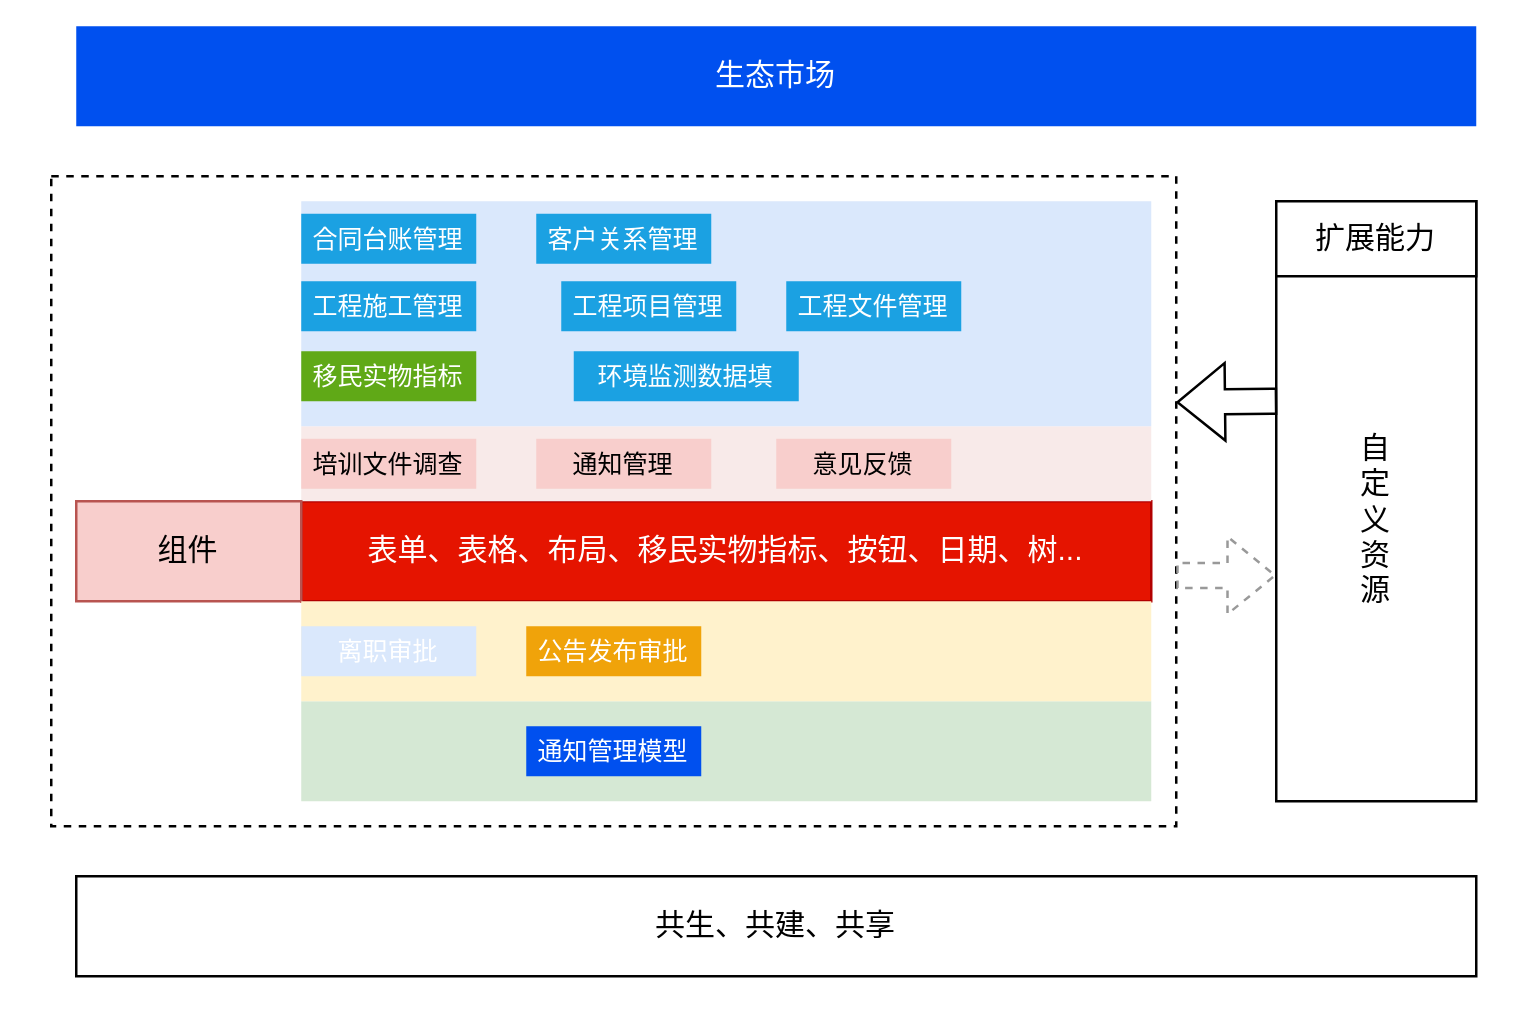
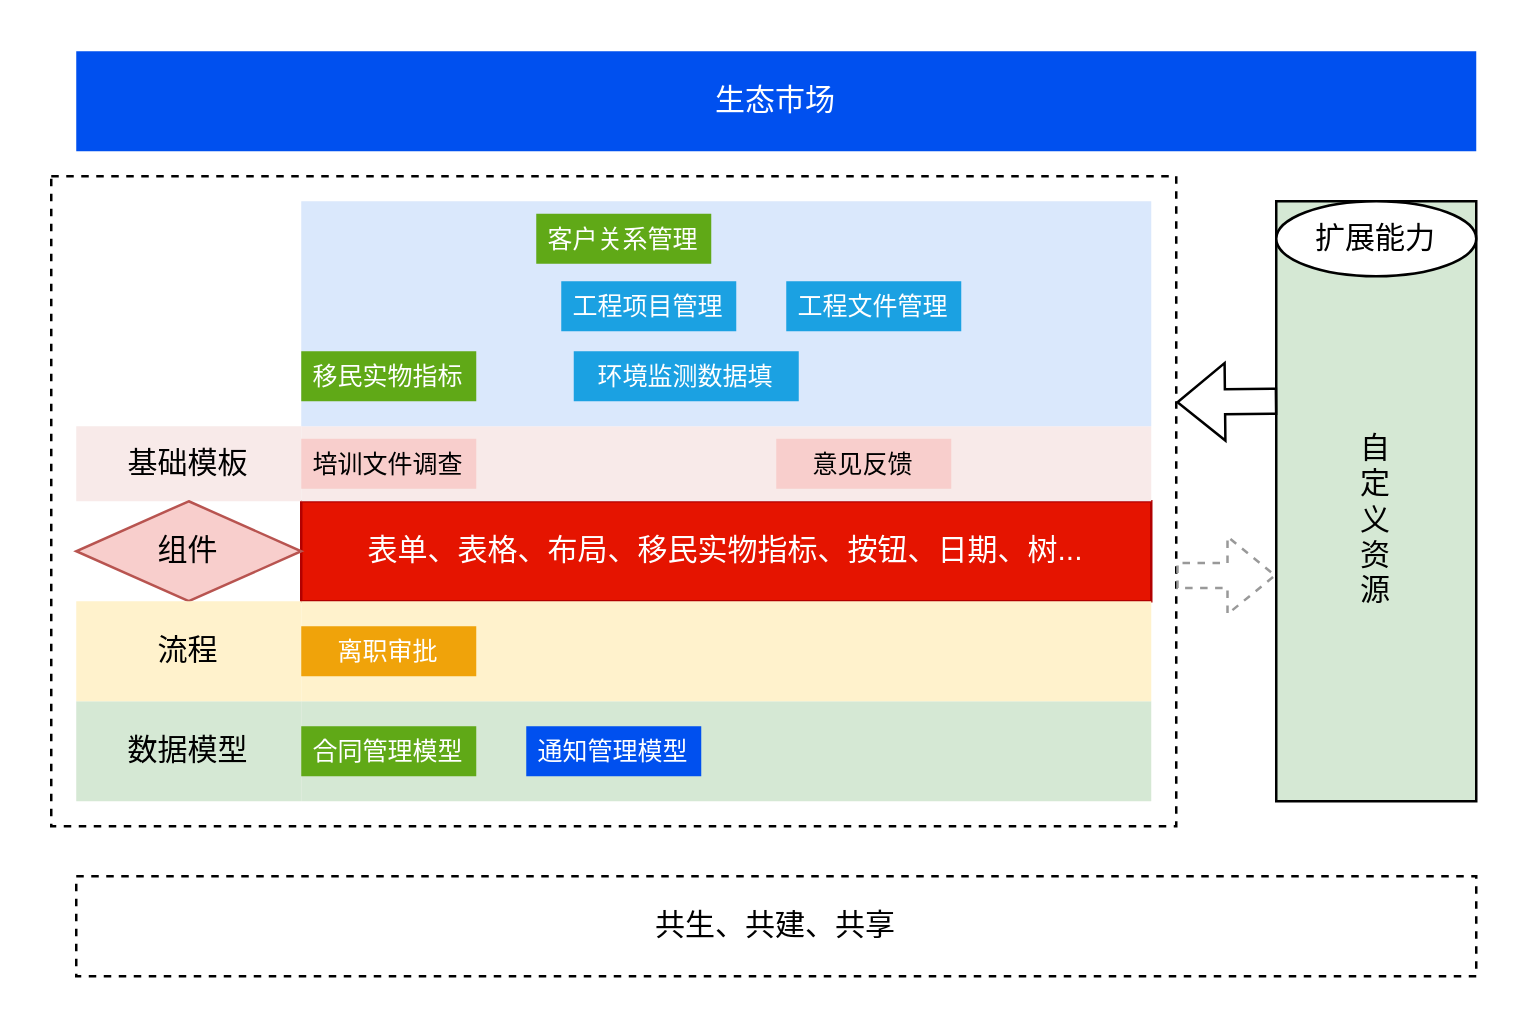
(776, 76) -> (776, 101)
(389, 239) -> none
(624, 239) -> (624, 239)
(1376, 239) -> (1376, 239)
(389, 306) -> none
none -> (189, 464)
(624, 464) -> none
(1376, 501) -> (1376, 501)
(189, 551) -> (189, 551)
none -> (189, 651)
(389, 651) -> (389, 651)
(614, 651) -> none
none -> (189, 751)
none -> (389, 751)
(776, 926) -> (776, 926)
